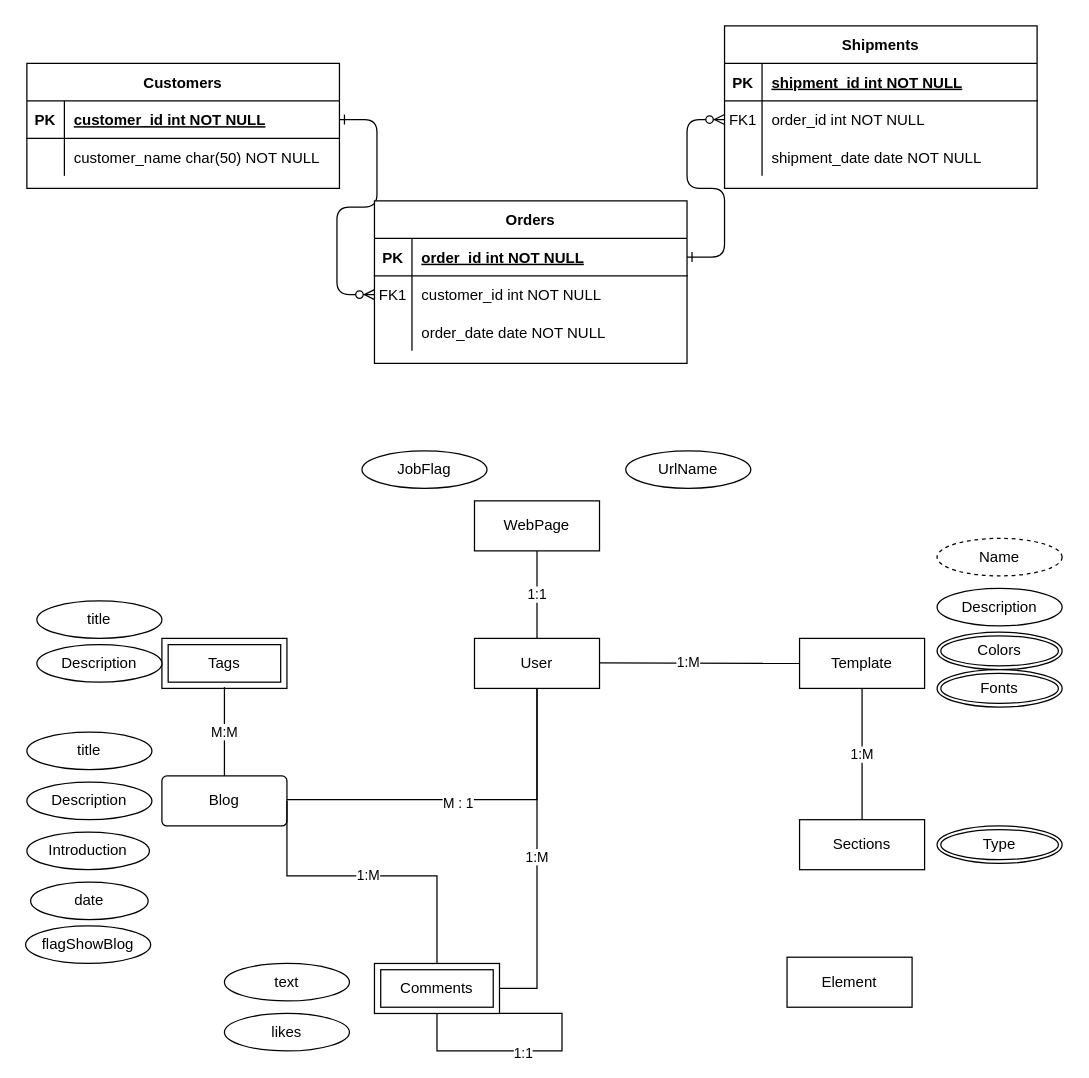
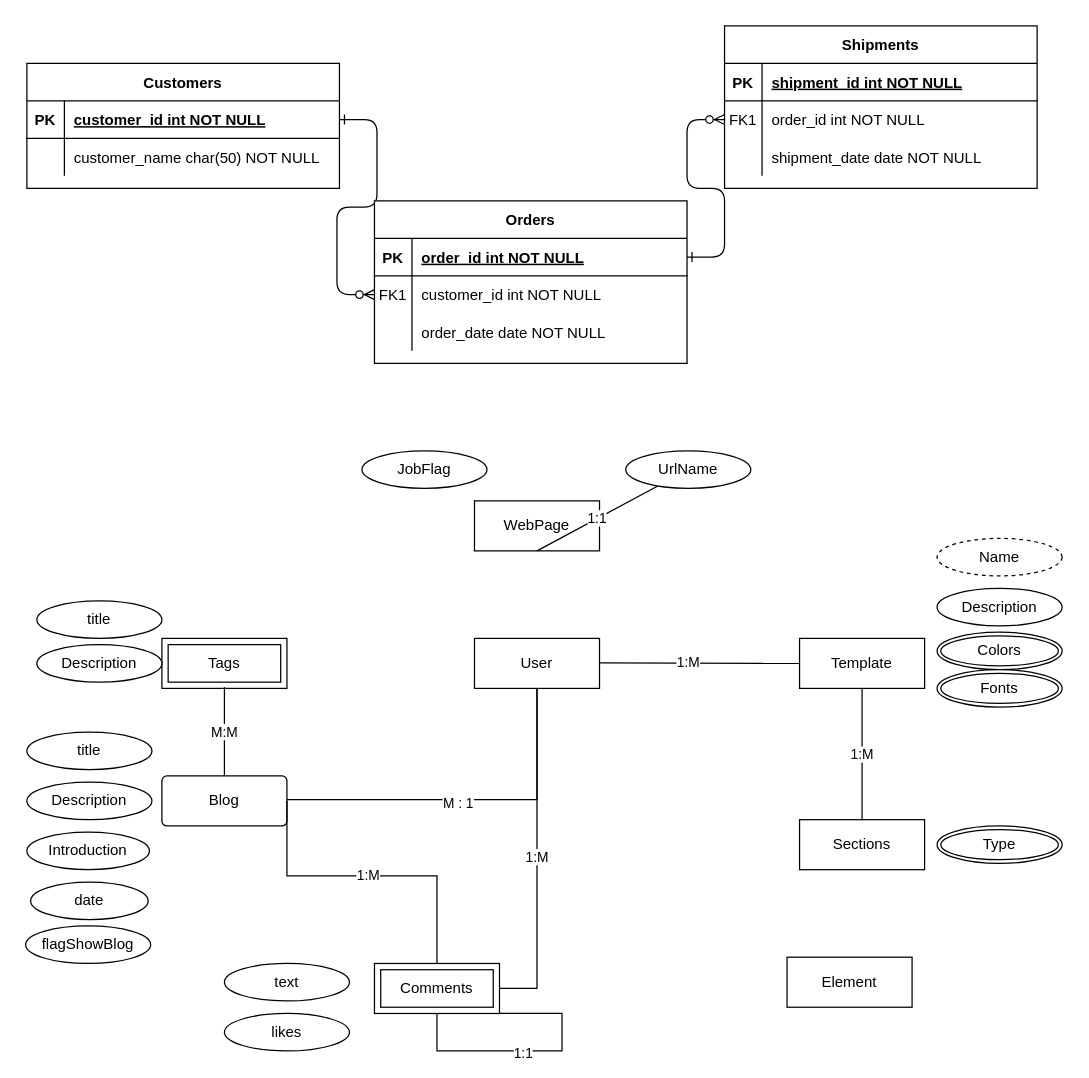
(537, 593) -> (597, 518)
